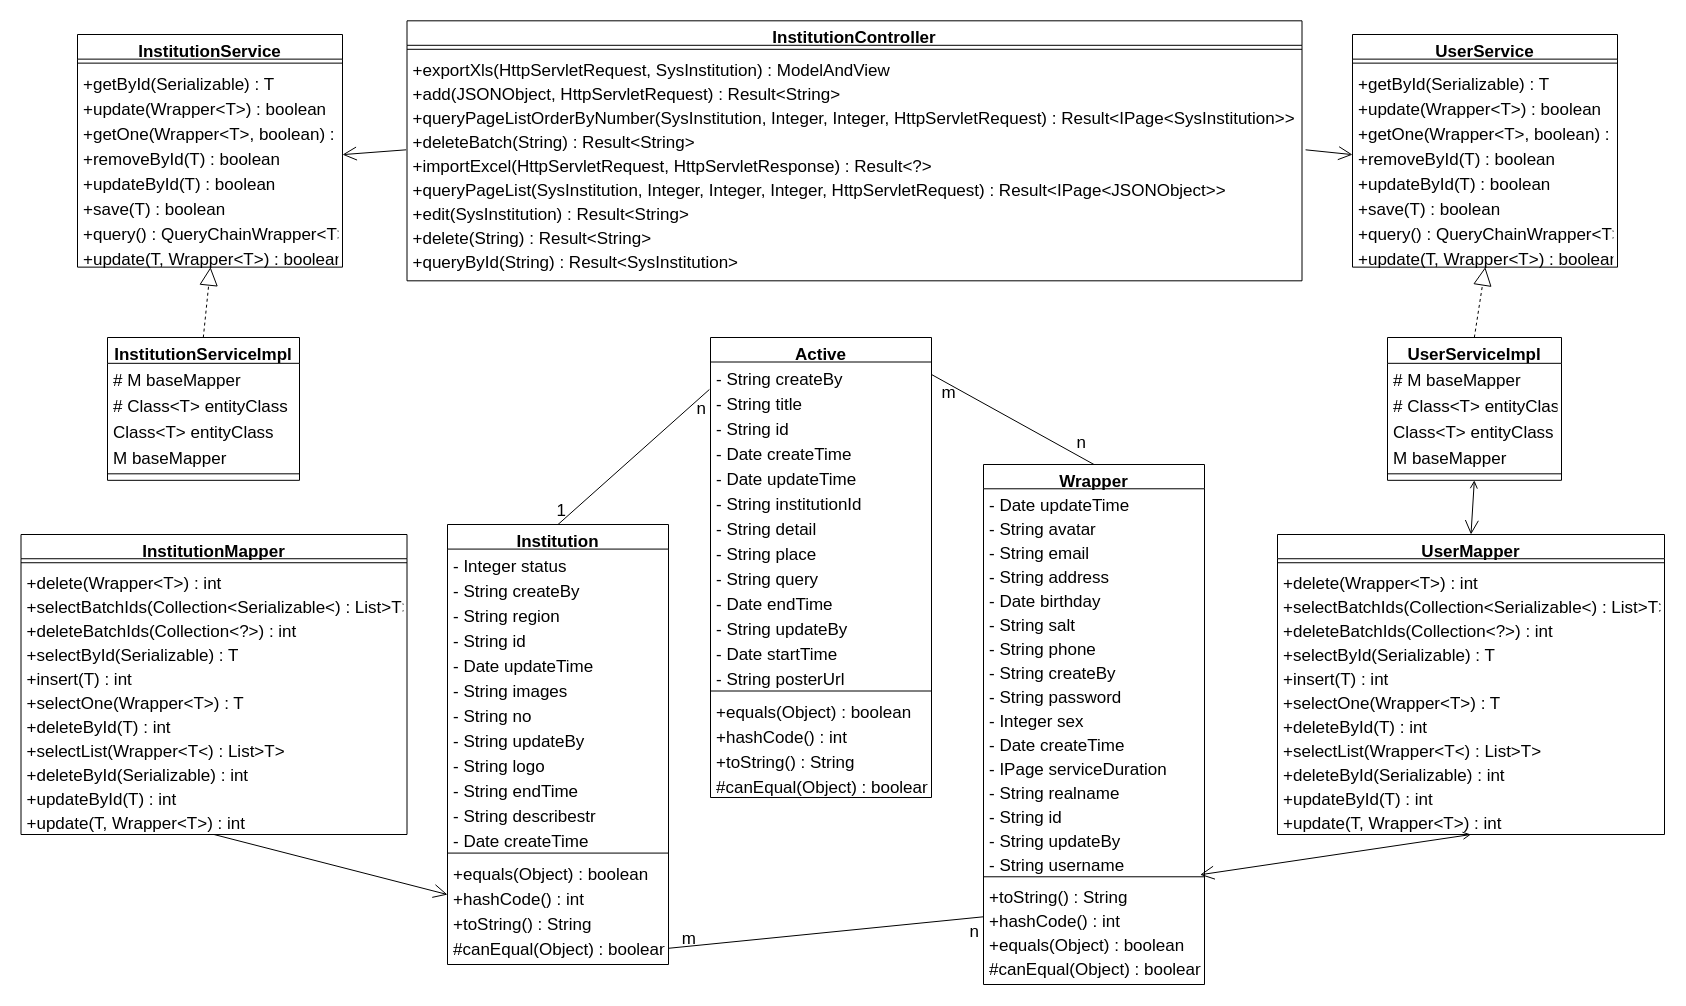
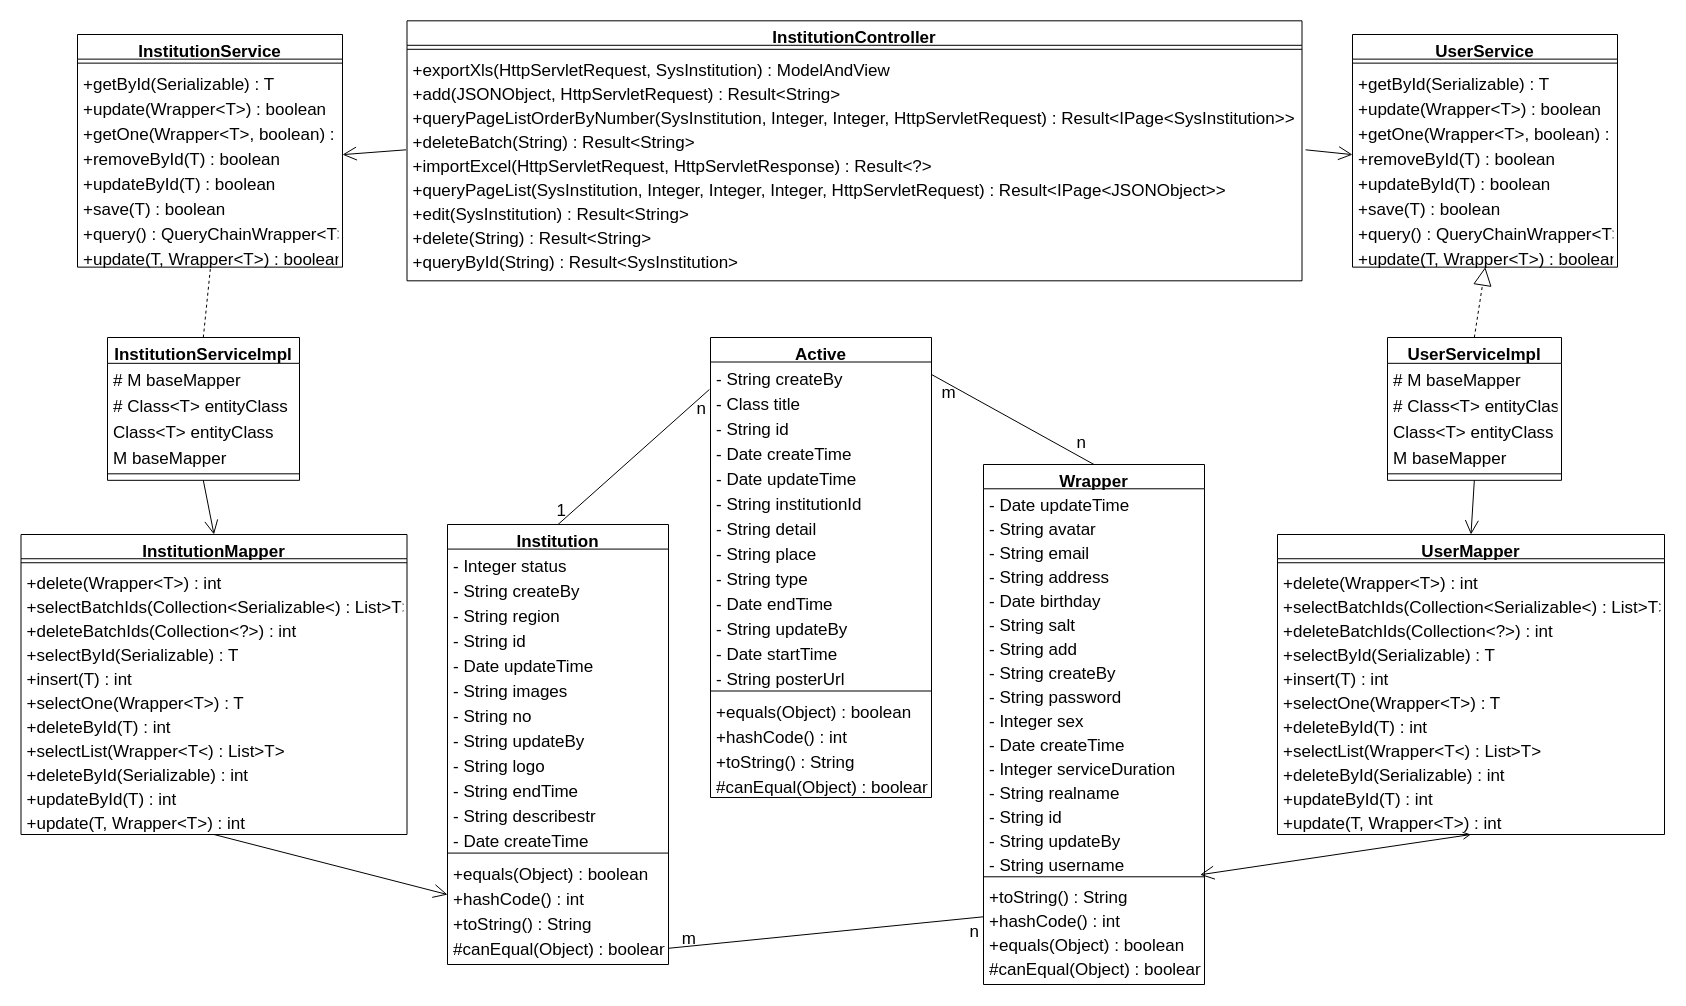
(209, 286) -> (209, 278)
(772, 404) -> (767, 404)
(1474, 486) -> (1474, 486)
none -> (209, 507)
(776, 579) -> (771, 579)
(1049, 650) -> (1039, 650)
(1090, 770) -> (1099, 770)
